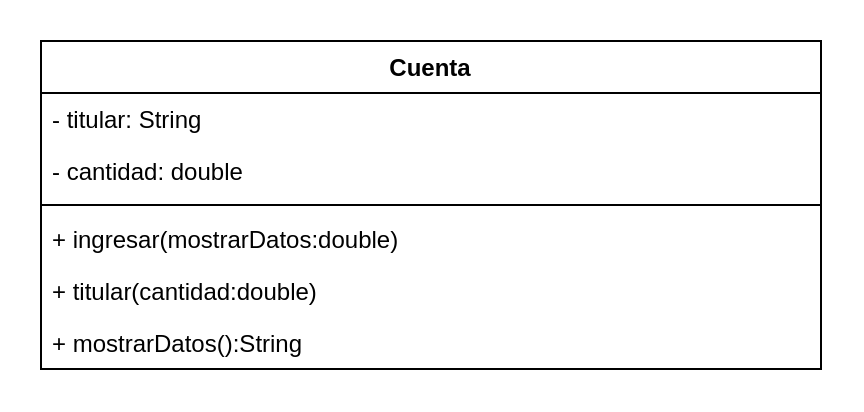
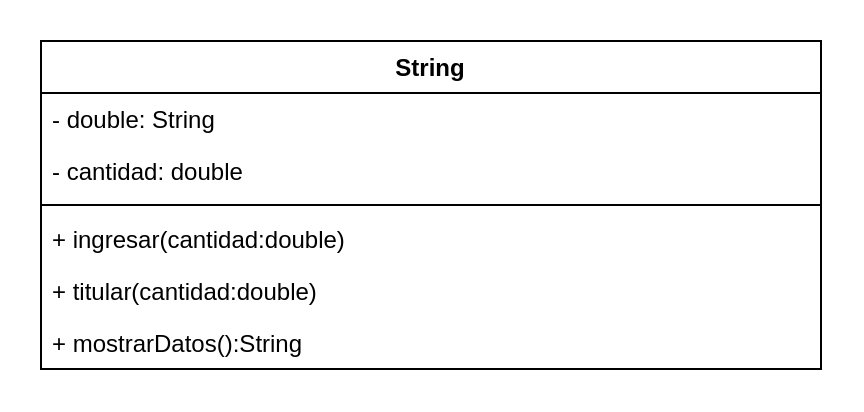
(431, 69) -> (431, 69)
(149, 121) -> (145, 121)
(249, 241) -> (219, 241)
